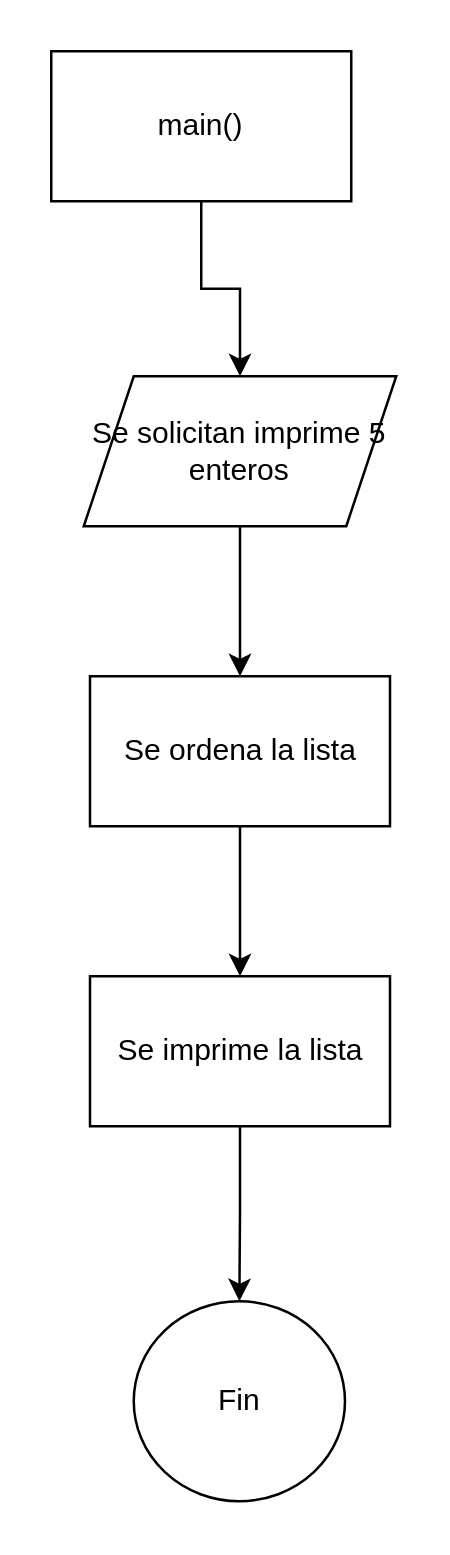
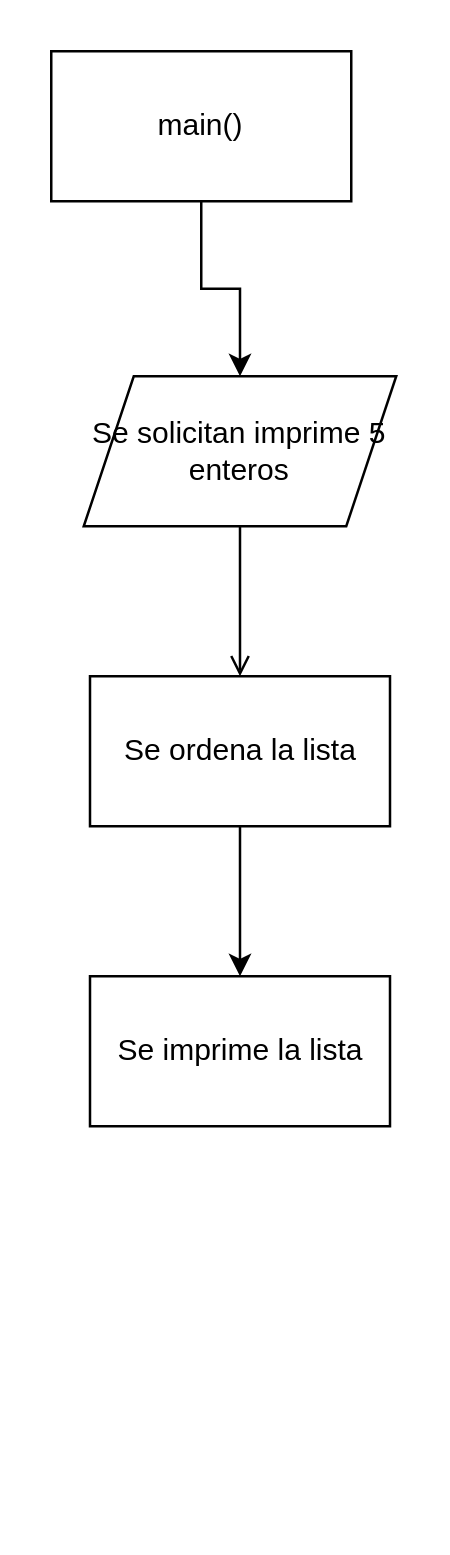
(240, 658) -> (240, 662)
(240, 1206) -> none
(239, 1401) -> none
